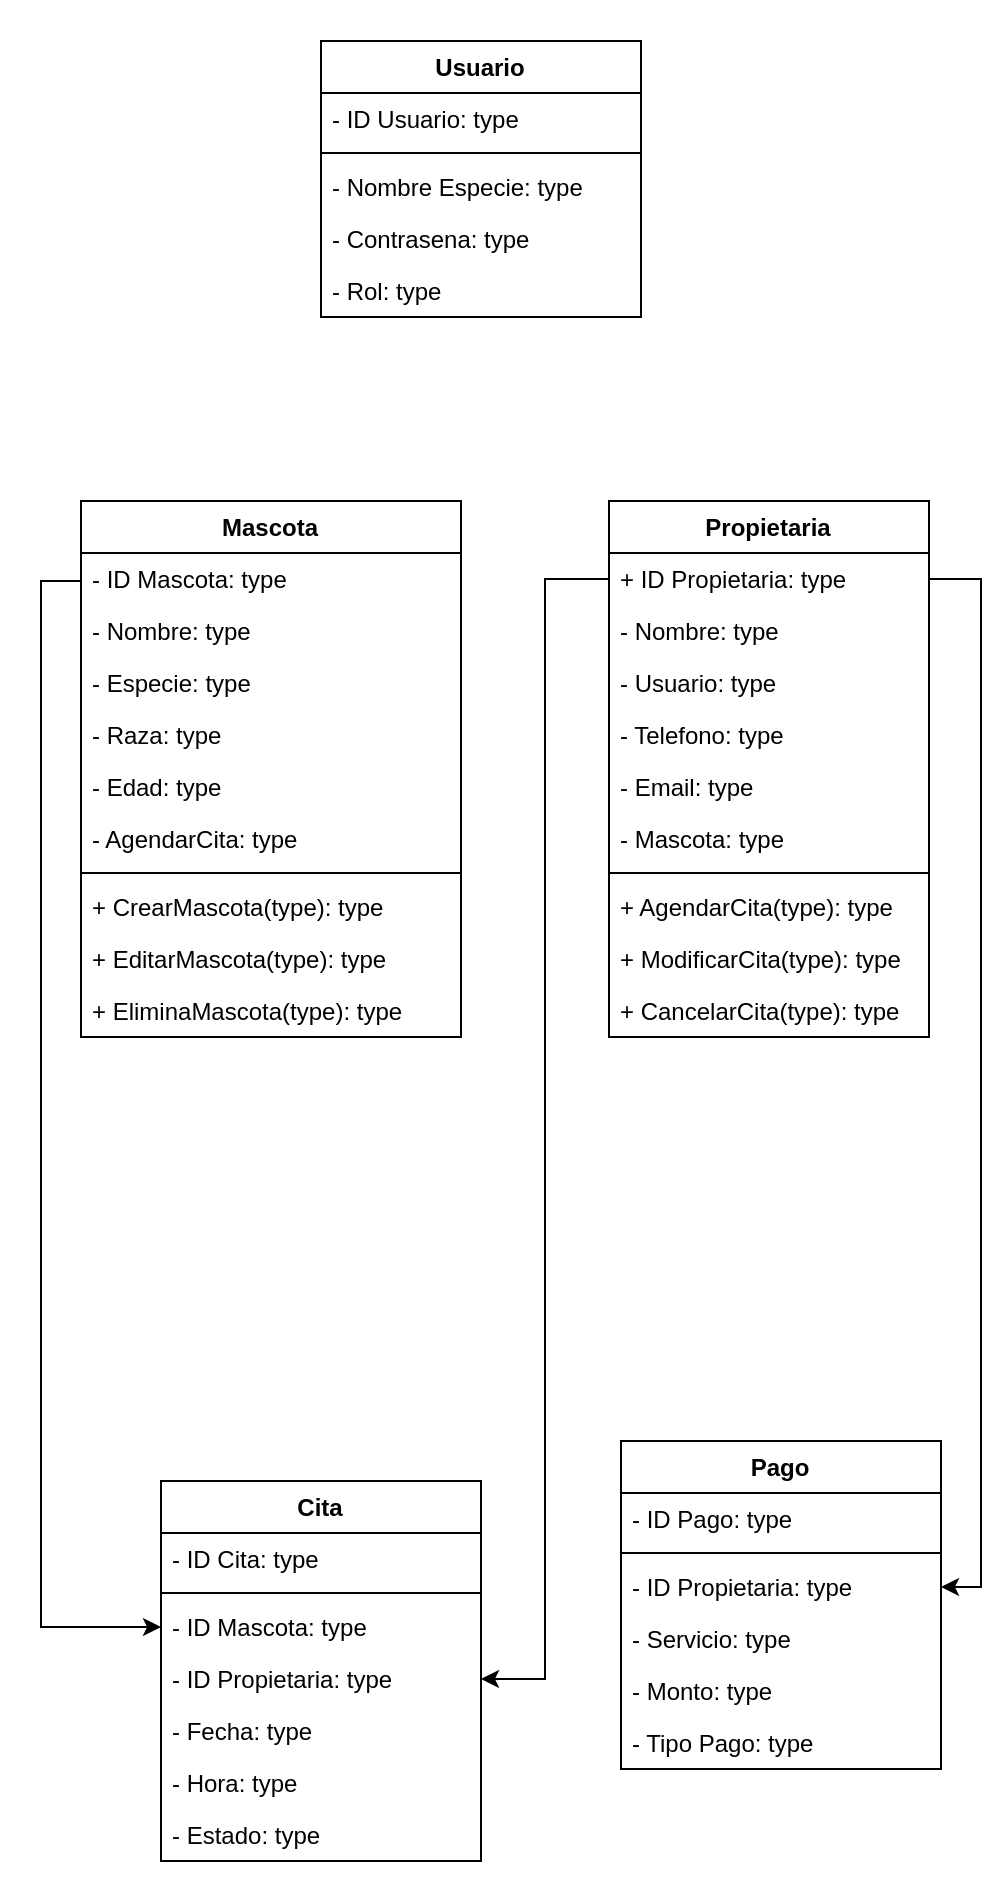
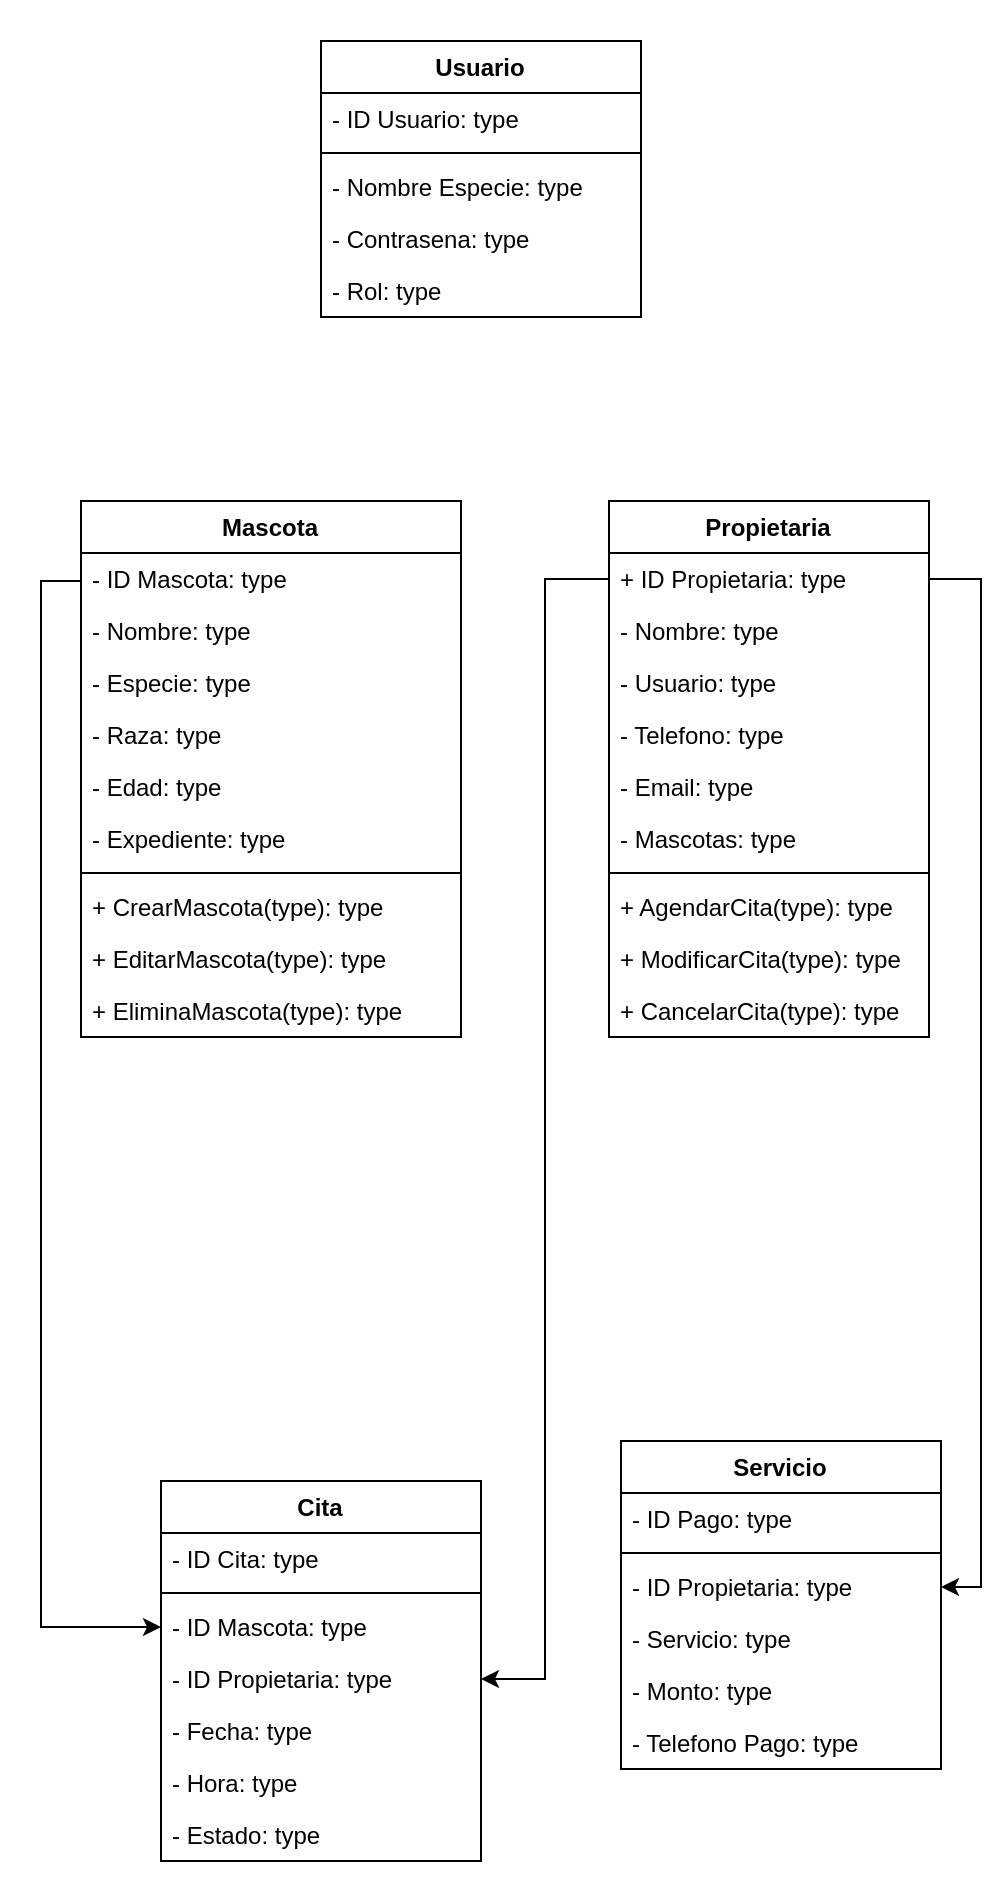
(208, 841) -> (201, 841)
(712, 841) -> (719, 841)
(781, 1469) -> (781, 1469)
(732, 1745) -> (759, 1745)
